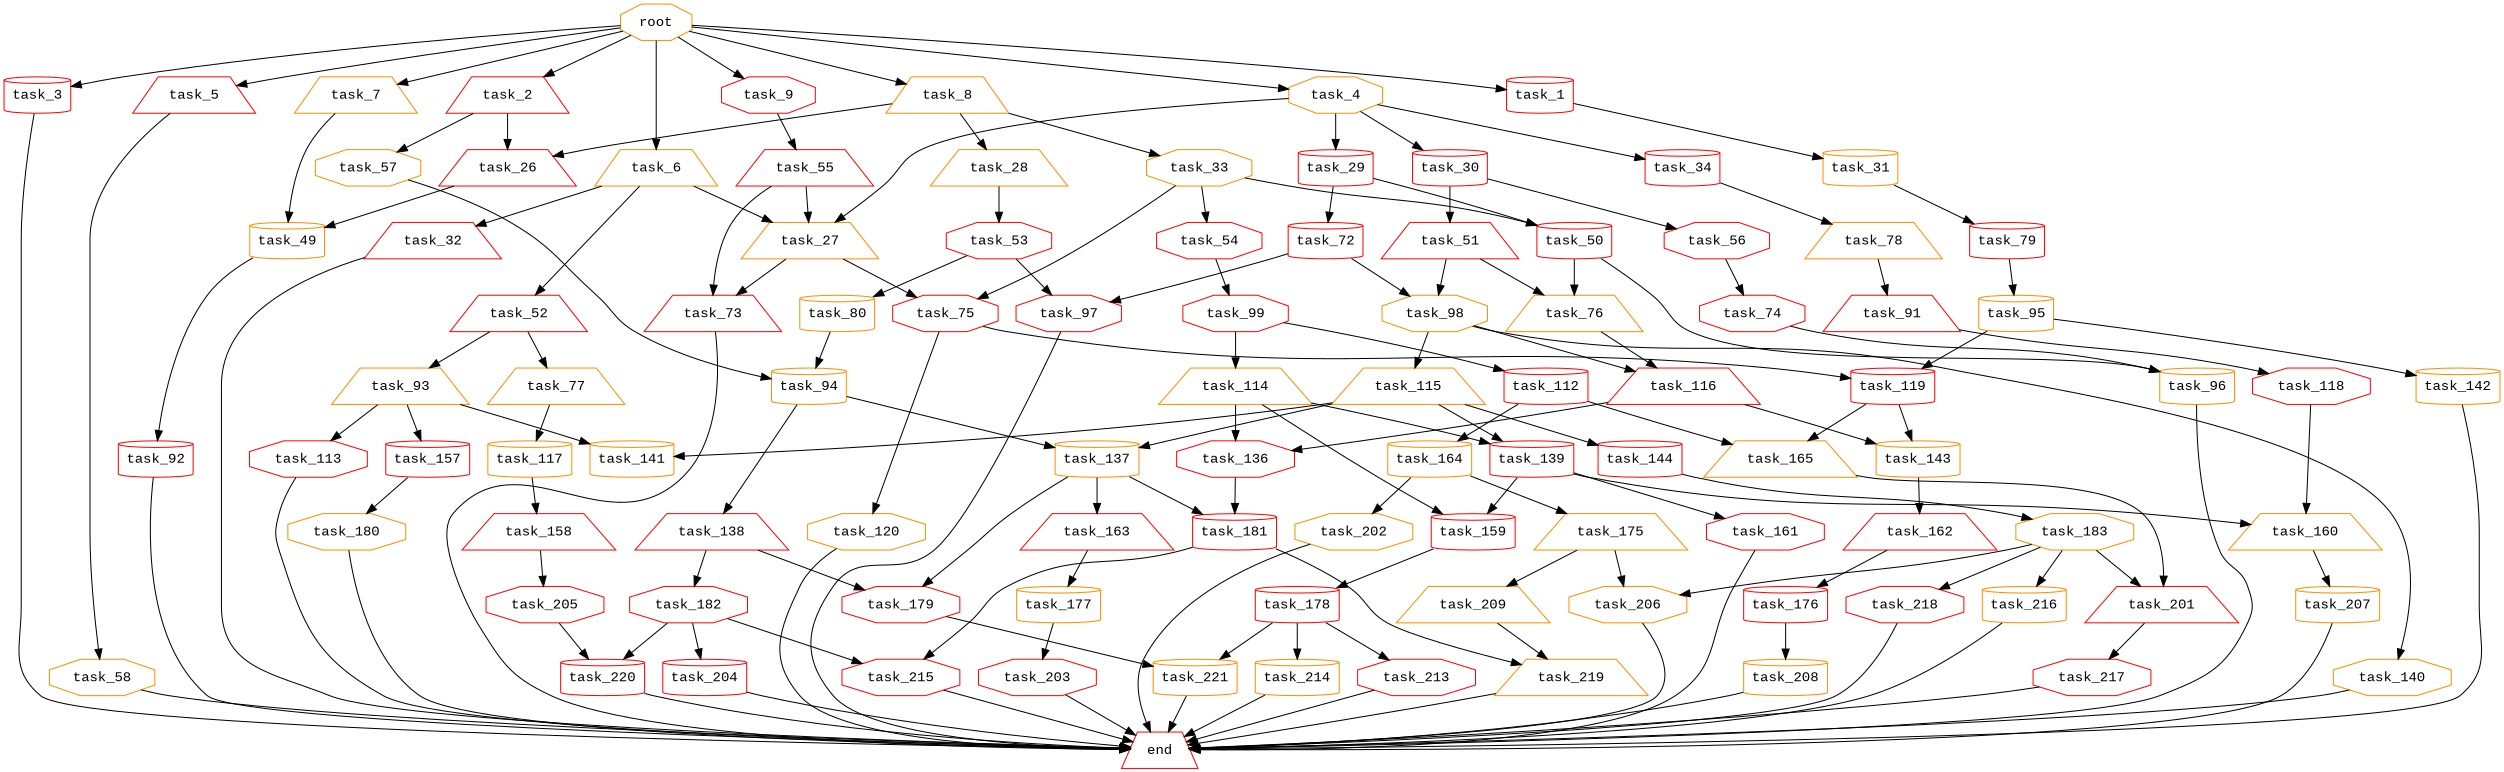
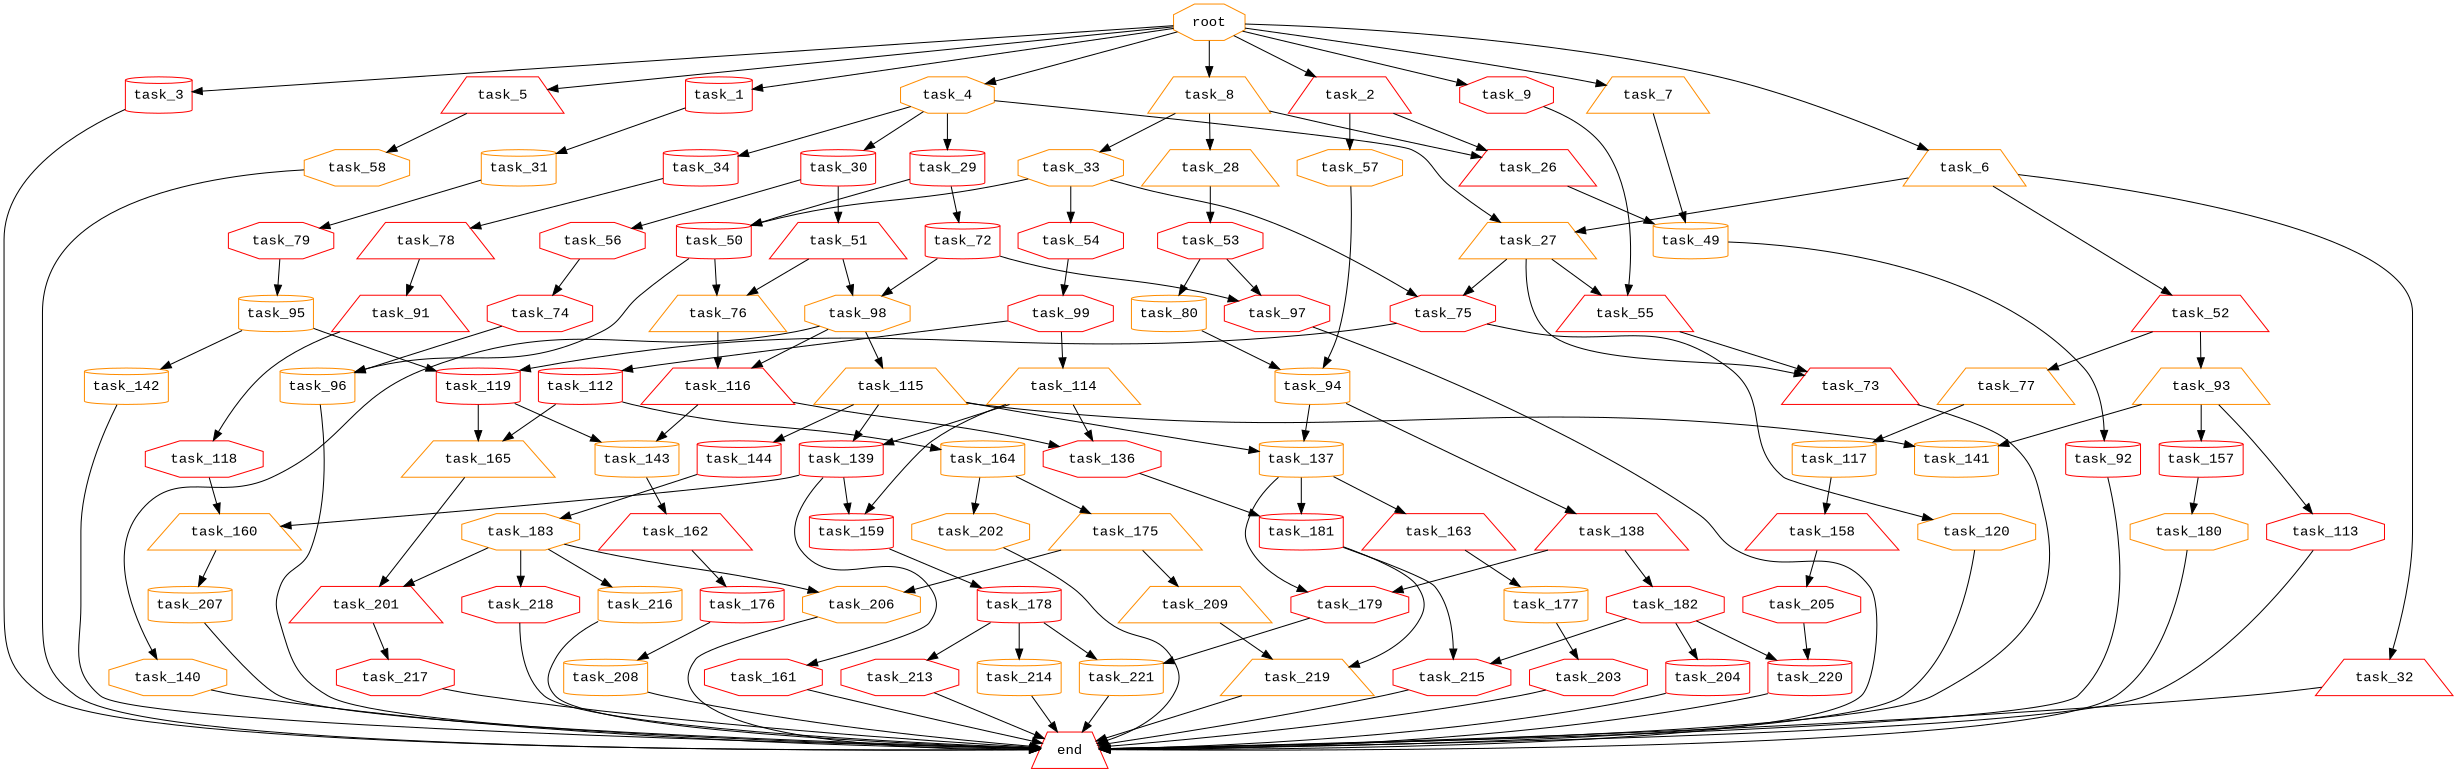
(807, 199) -> (1572, 274)
(1874, 241) -> (426, 241)
(2007, 241) -> (281, 241)
